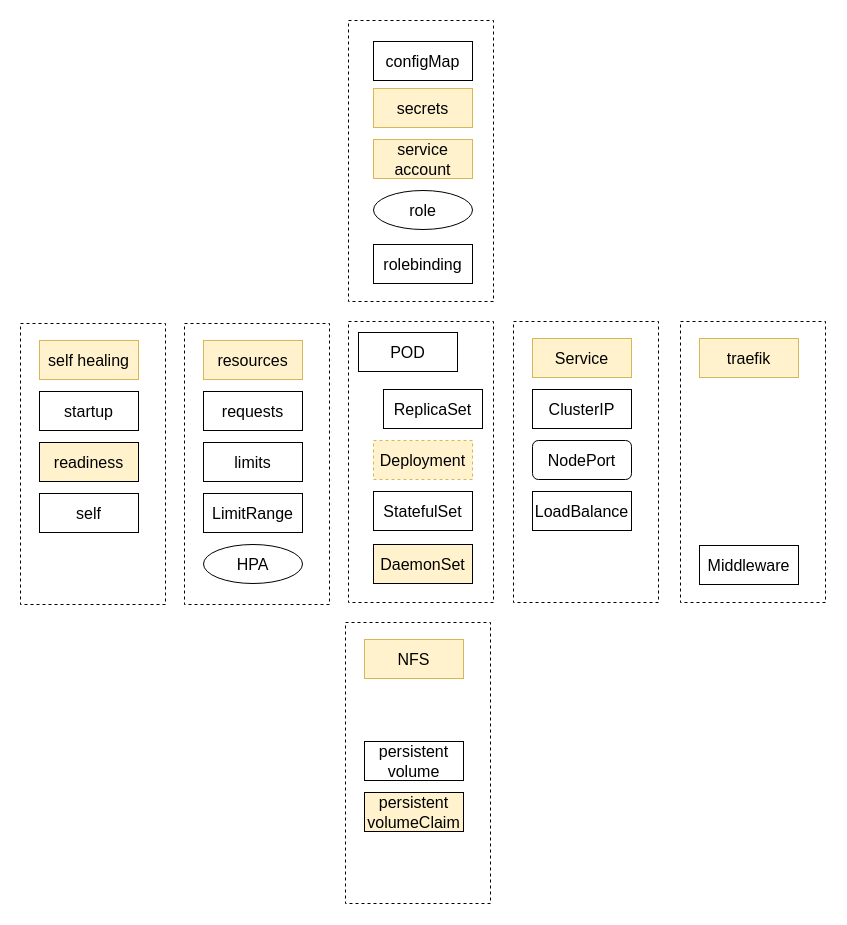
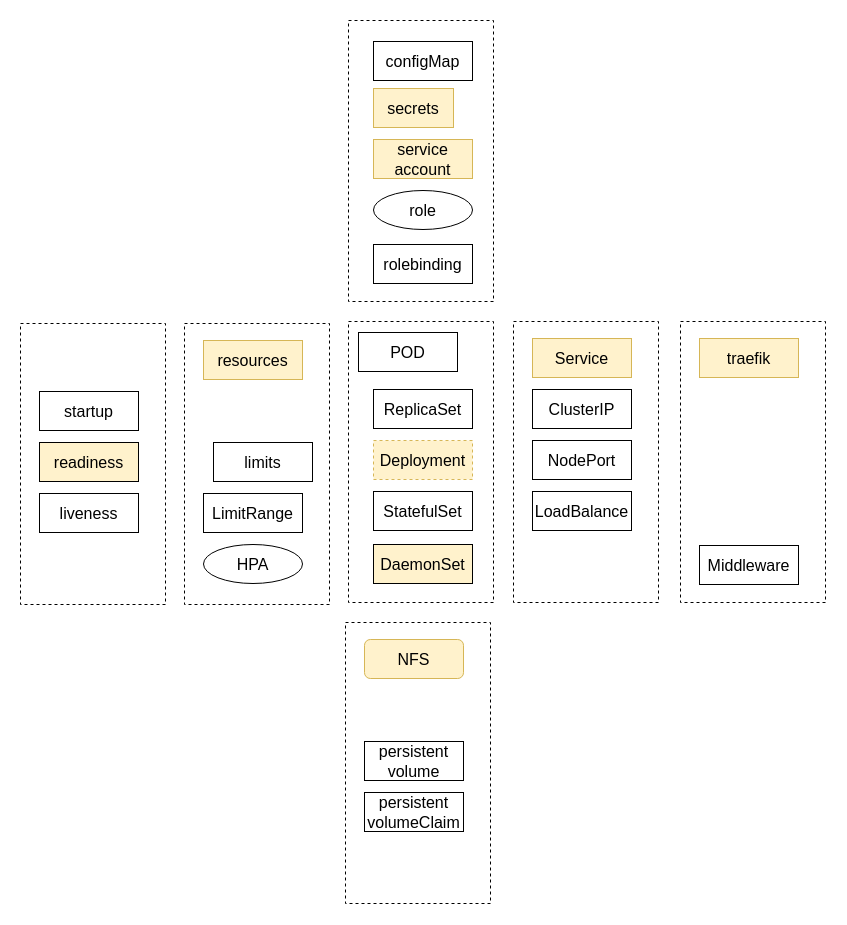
(423, 108) -> (414, 108)
(89, 360) -> none
(433, 409) -> (423, 409)
(253, 411) -> none
(582, 460) -> (582, 460)
(253, 462) -> (263, 462)
(89, 514) -> (89, 514)
(414, 659) -> (414, 659)
(414, 812) -> (414, 812)
